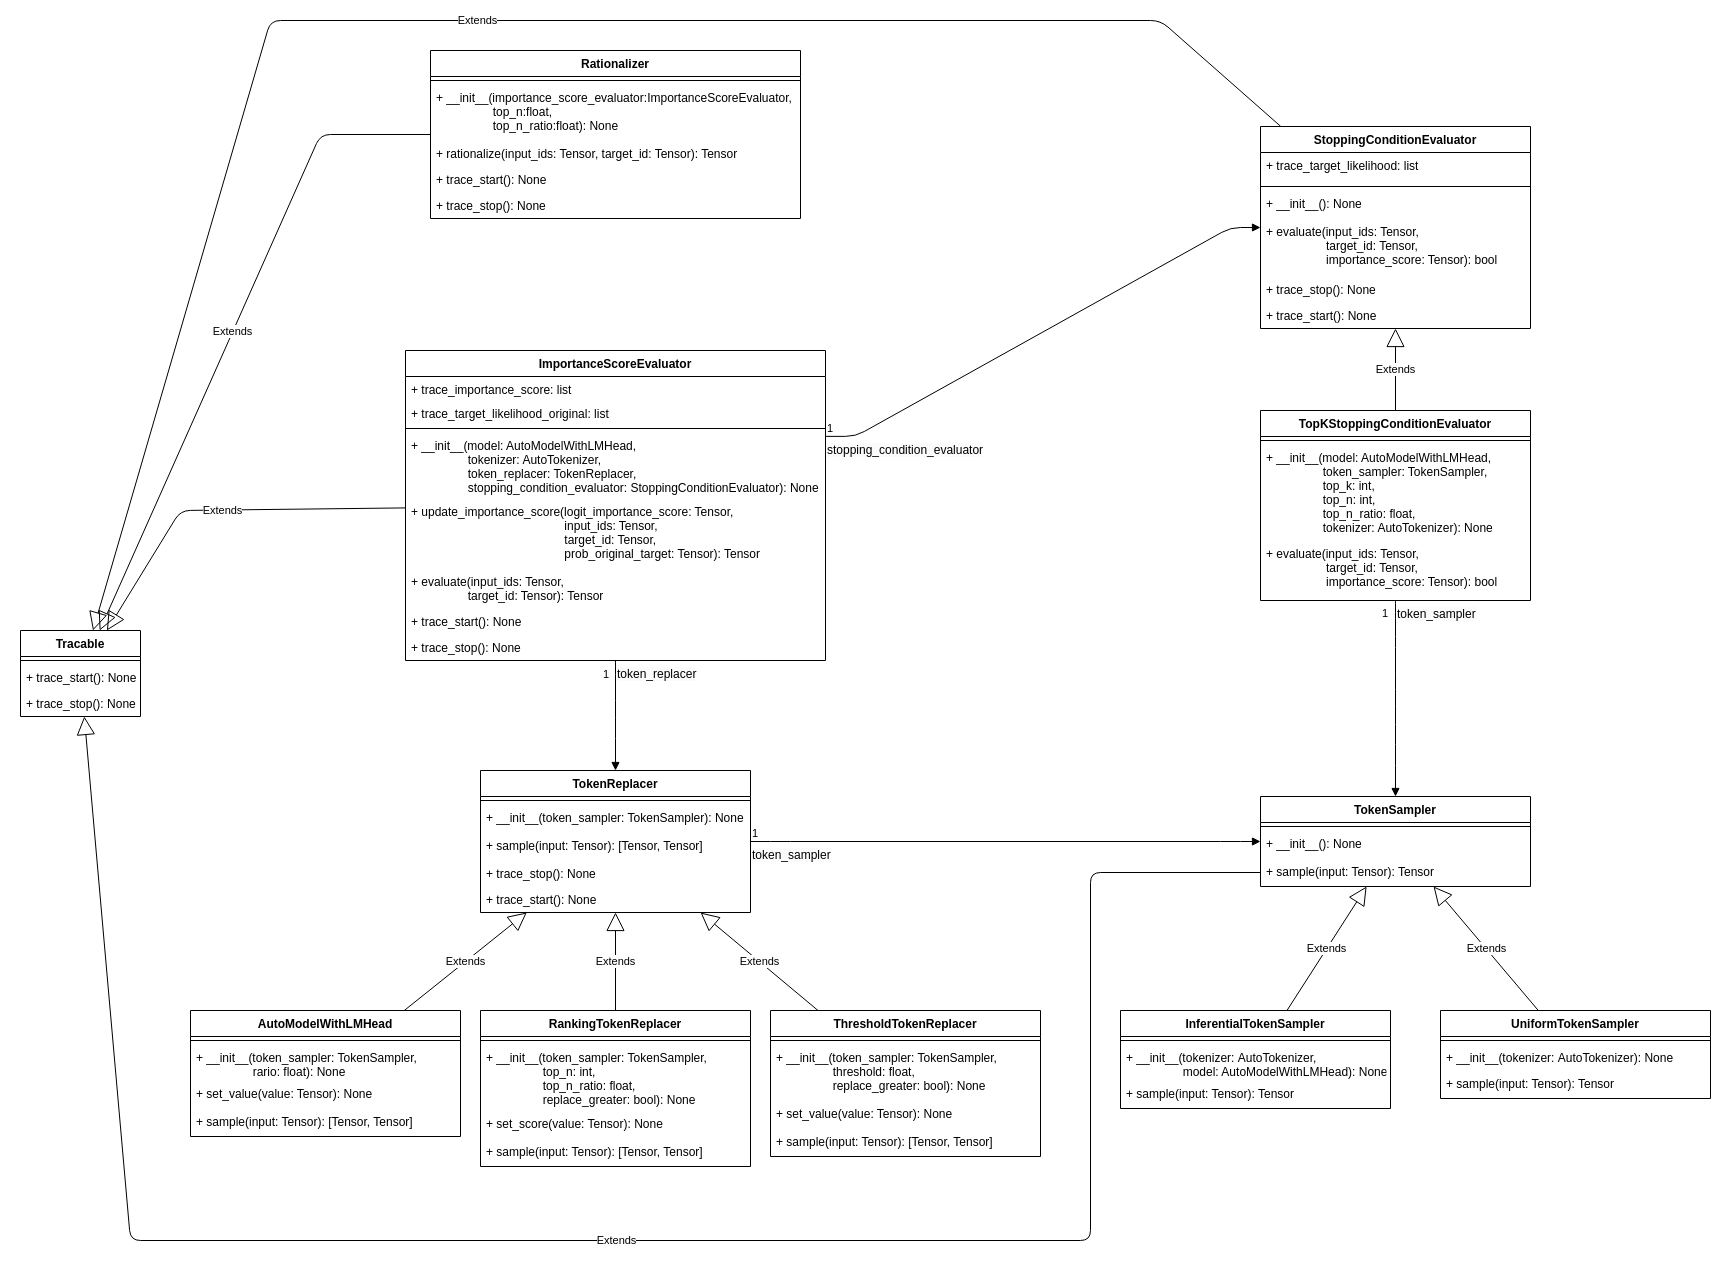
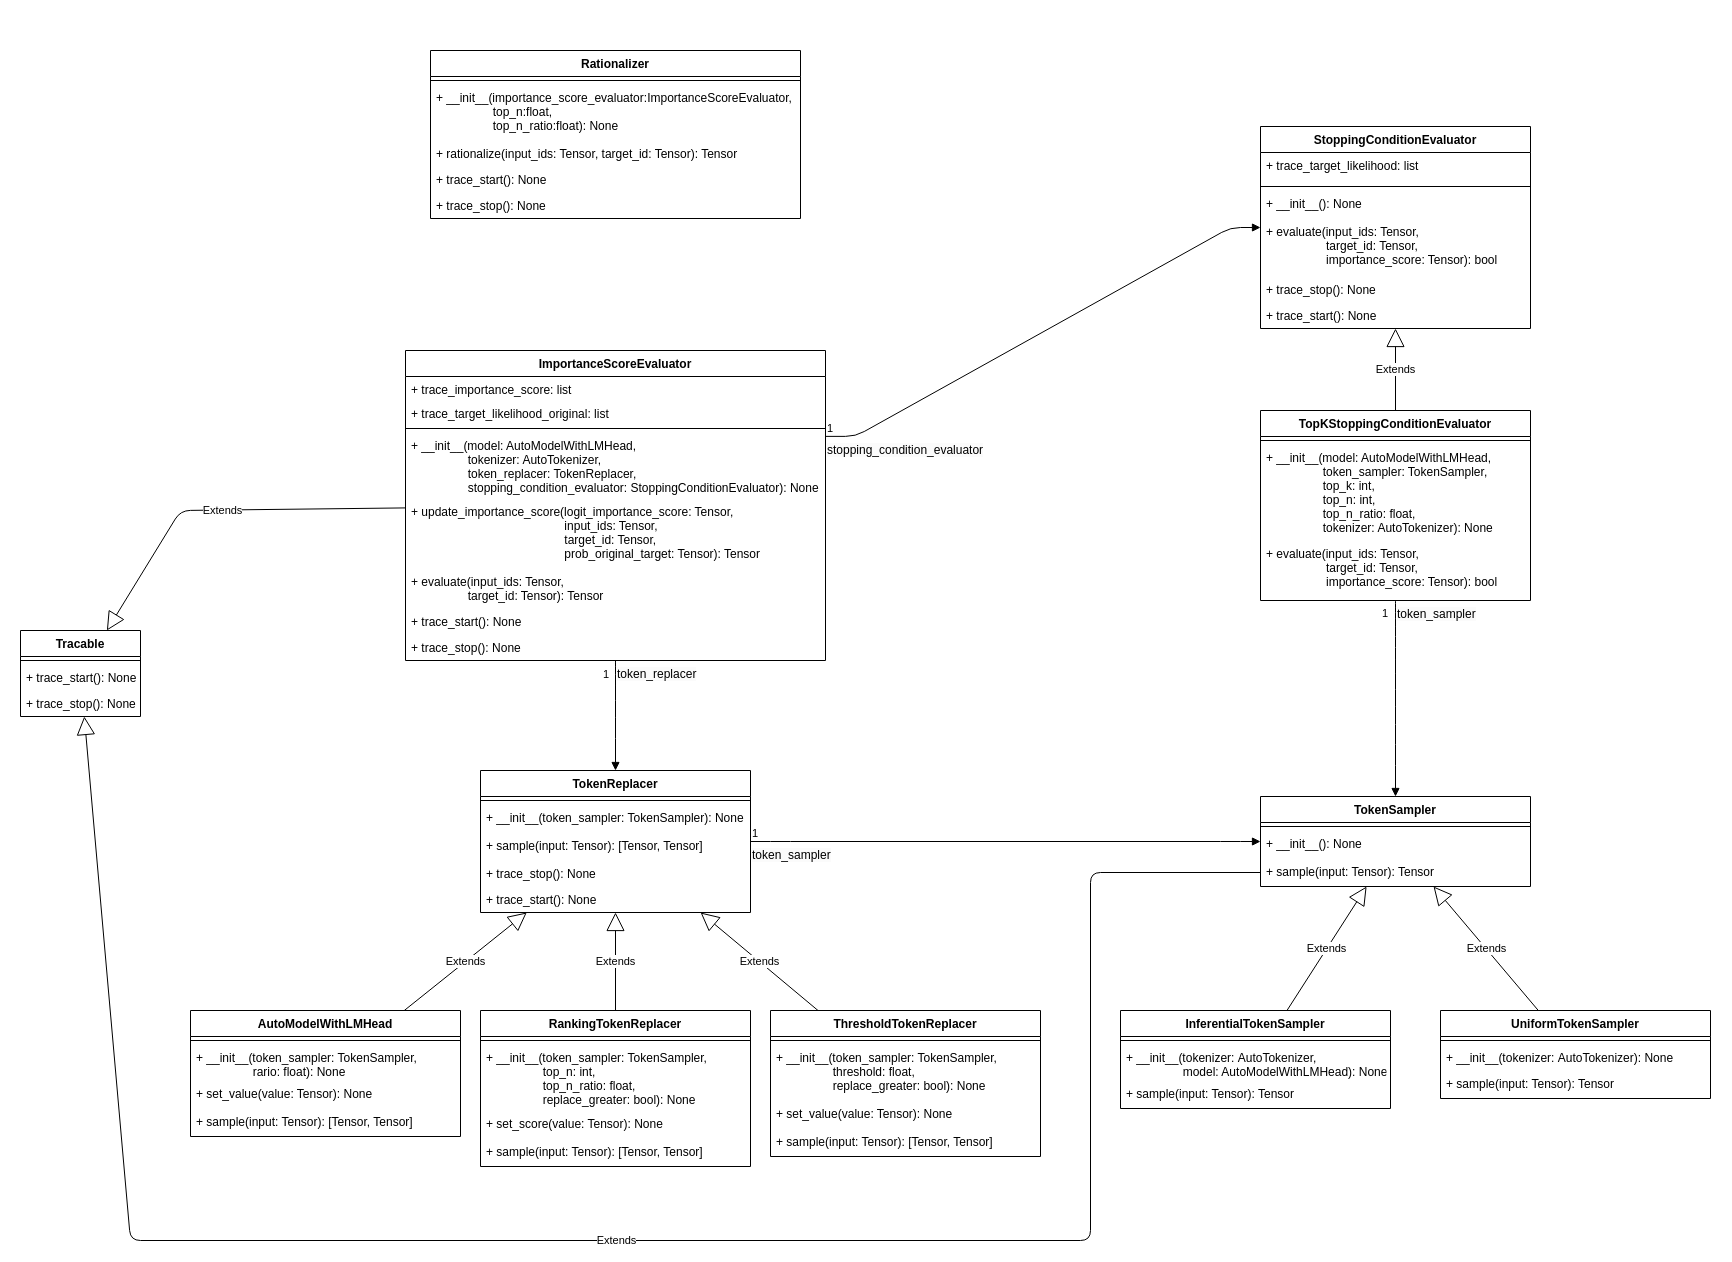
(488, 21) -> none
(234, 329) -> none
